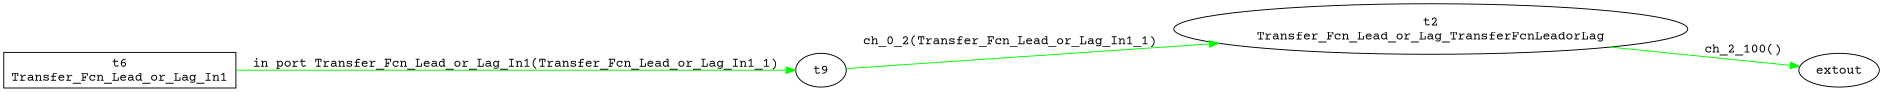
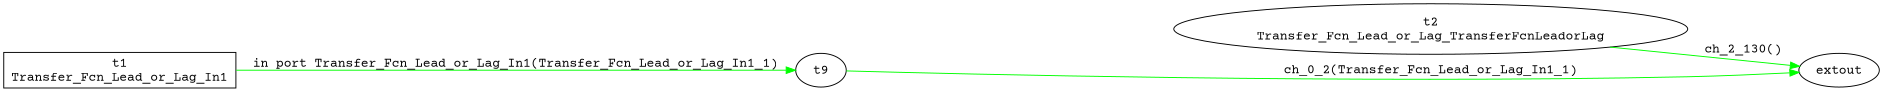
(1743, 49) -> (1743, 49)
(1028, 56) -> (1318, 79)
(120, 70) -> (120, 70)
